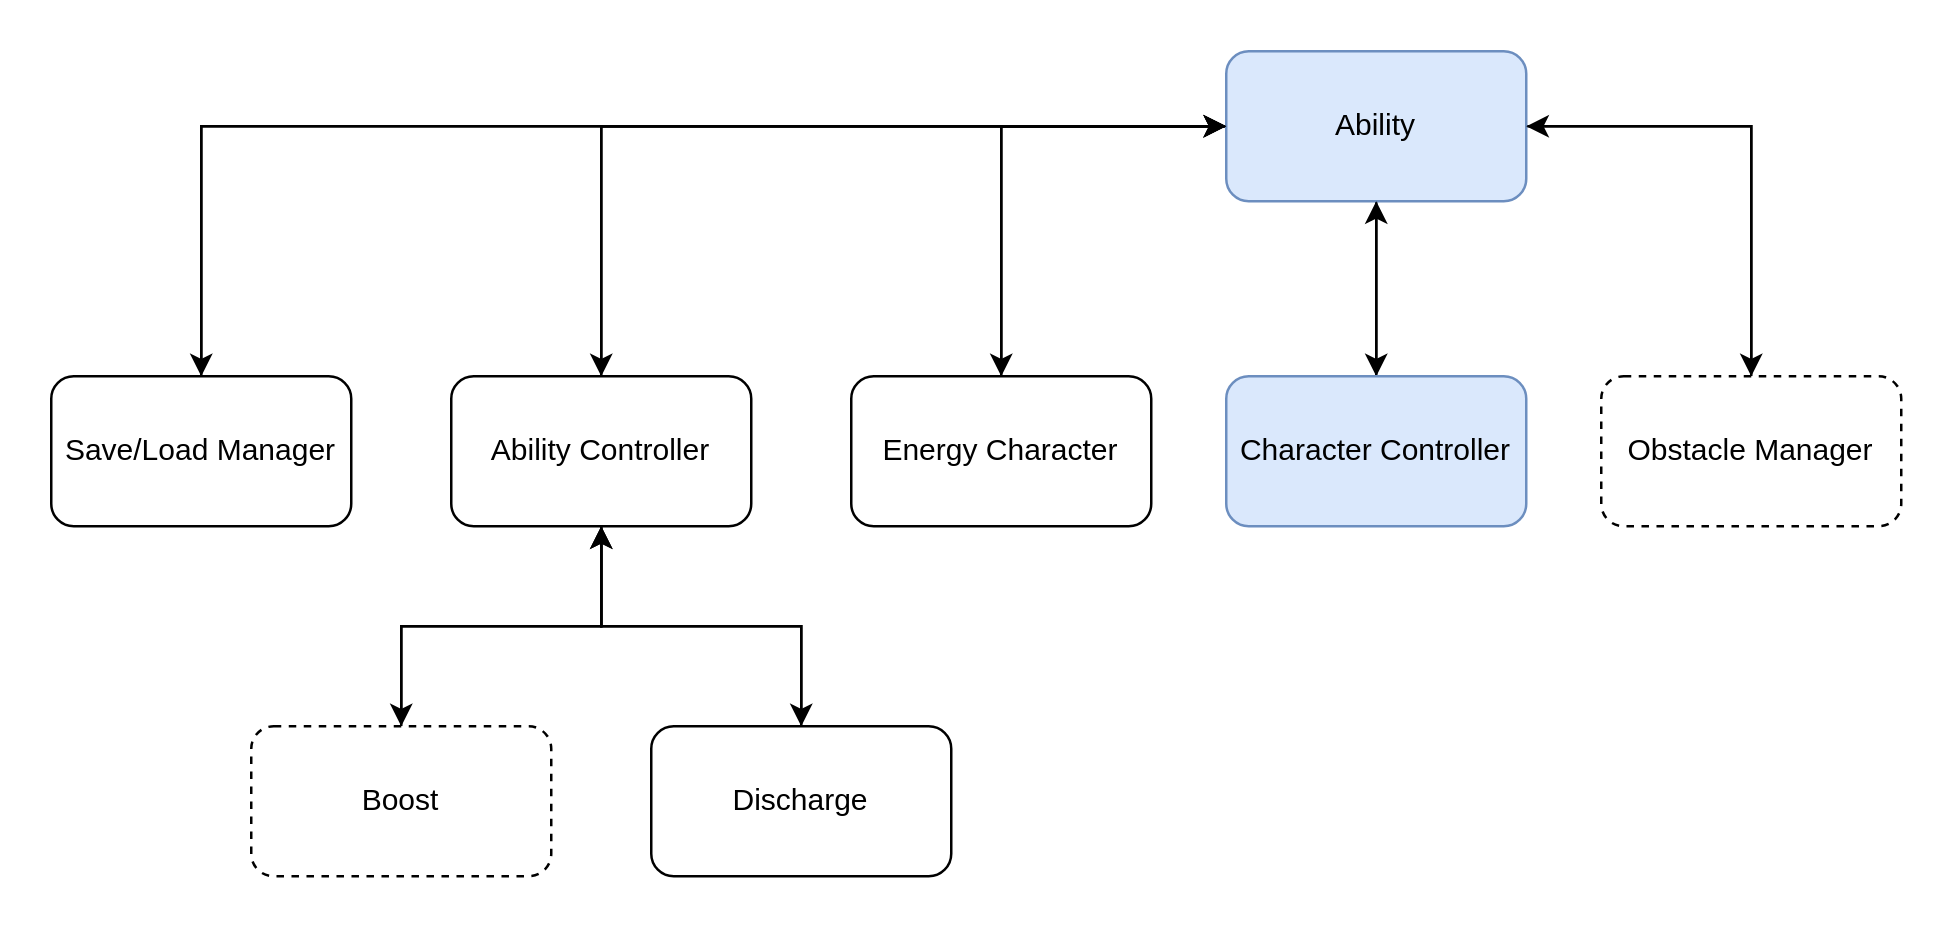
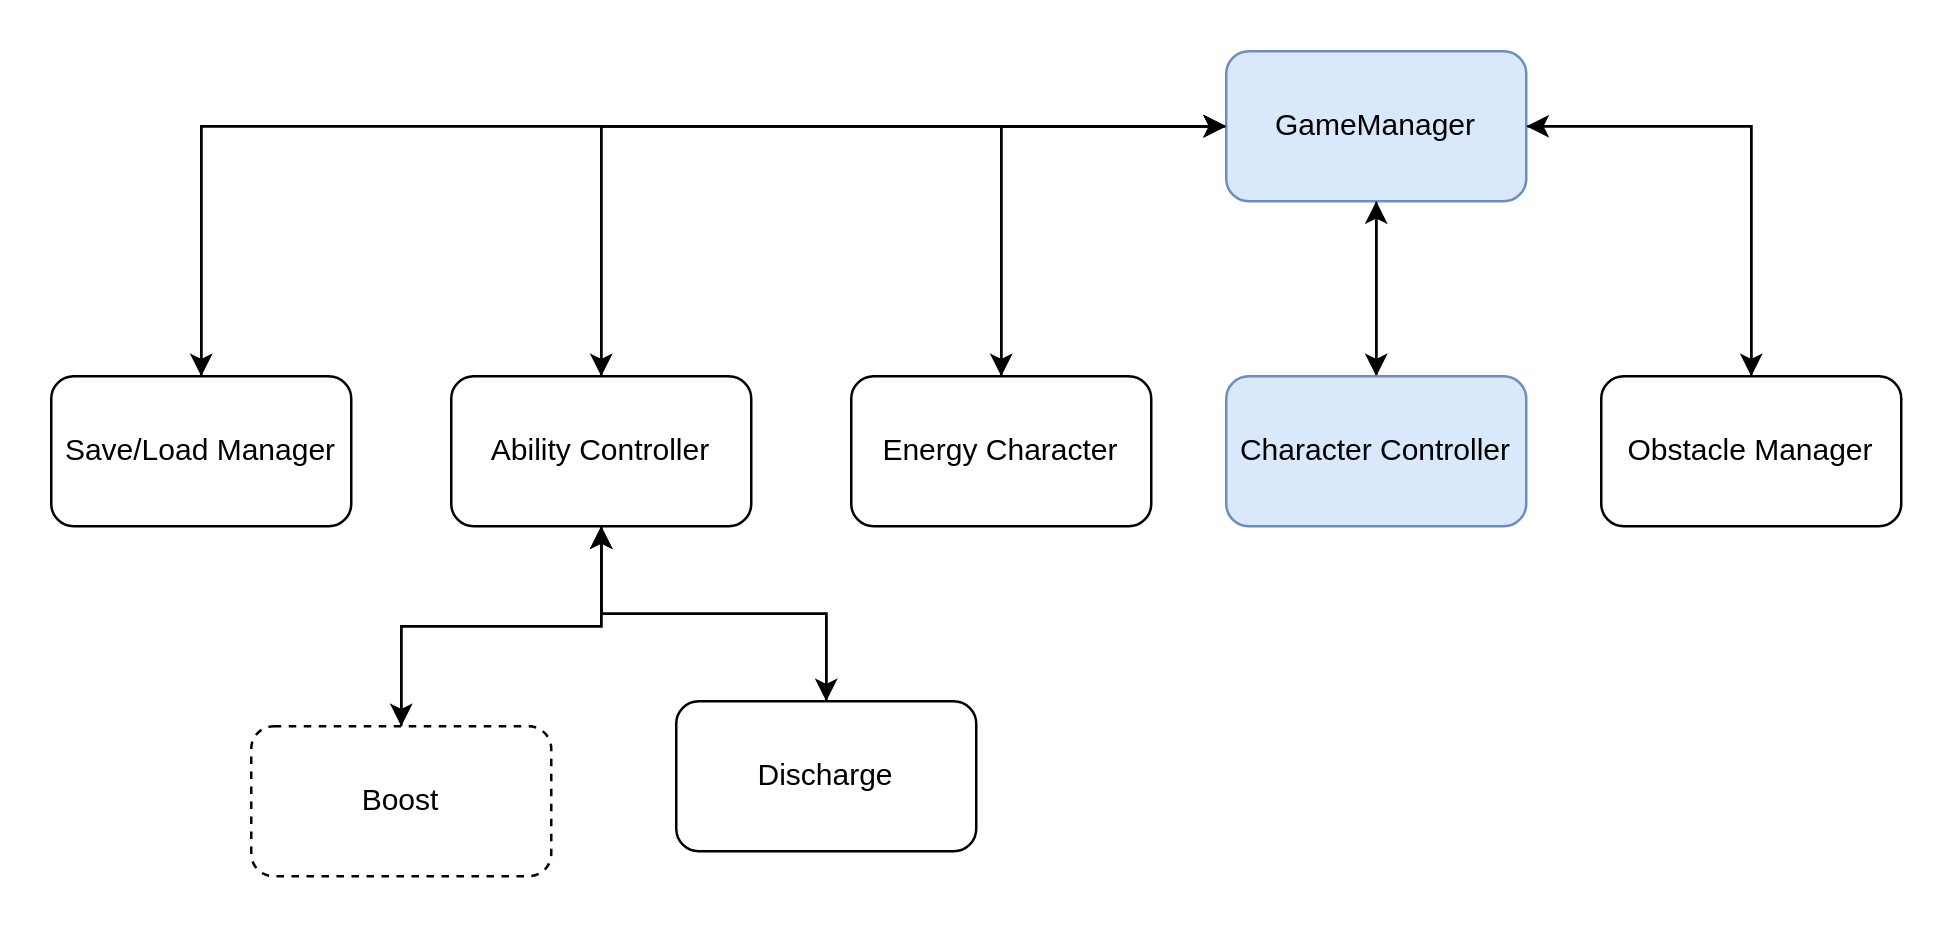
(1376, 126) -> (1376, 126)
(1751, 451) -> (1751, 451)
(801, 801) -> (826, 776)
